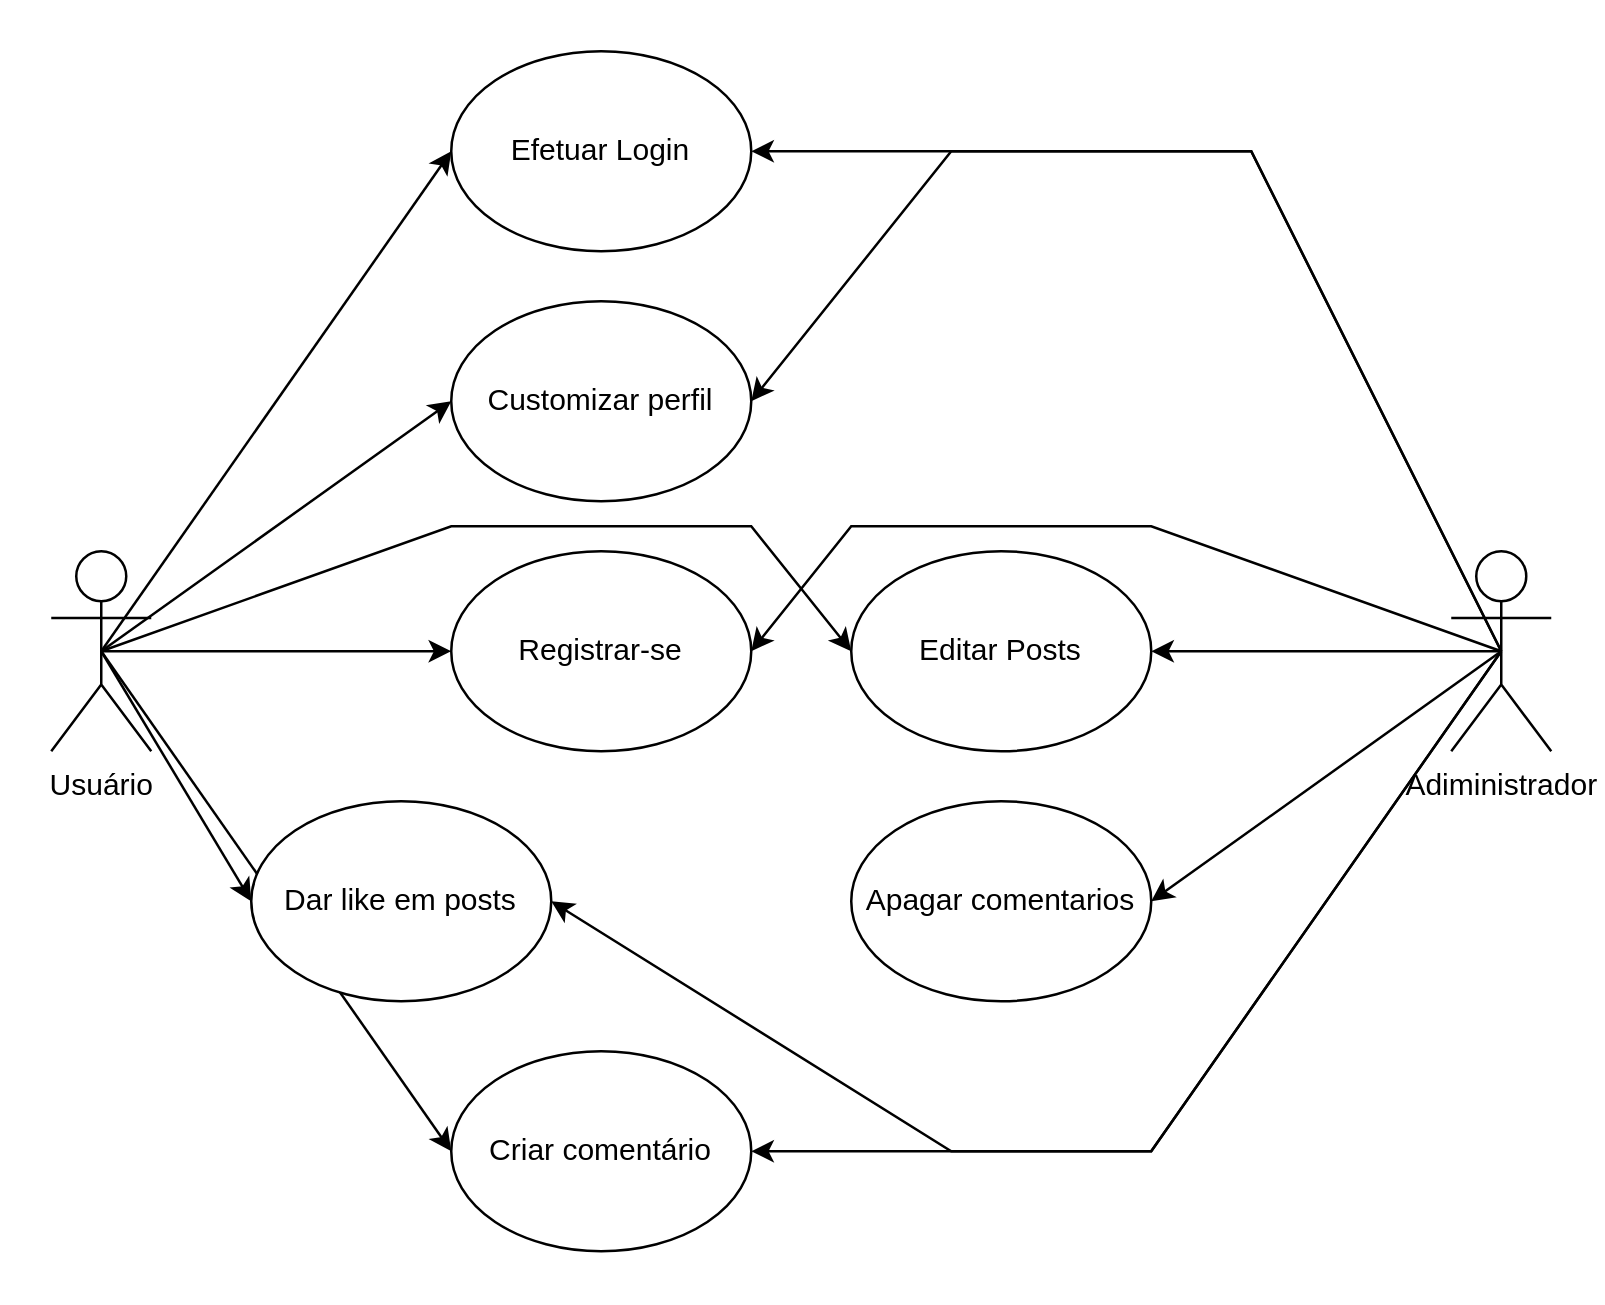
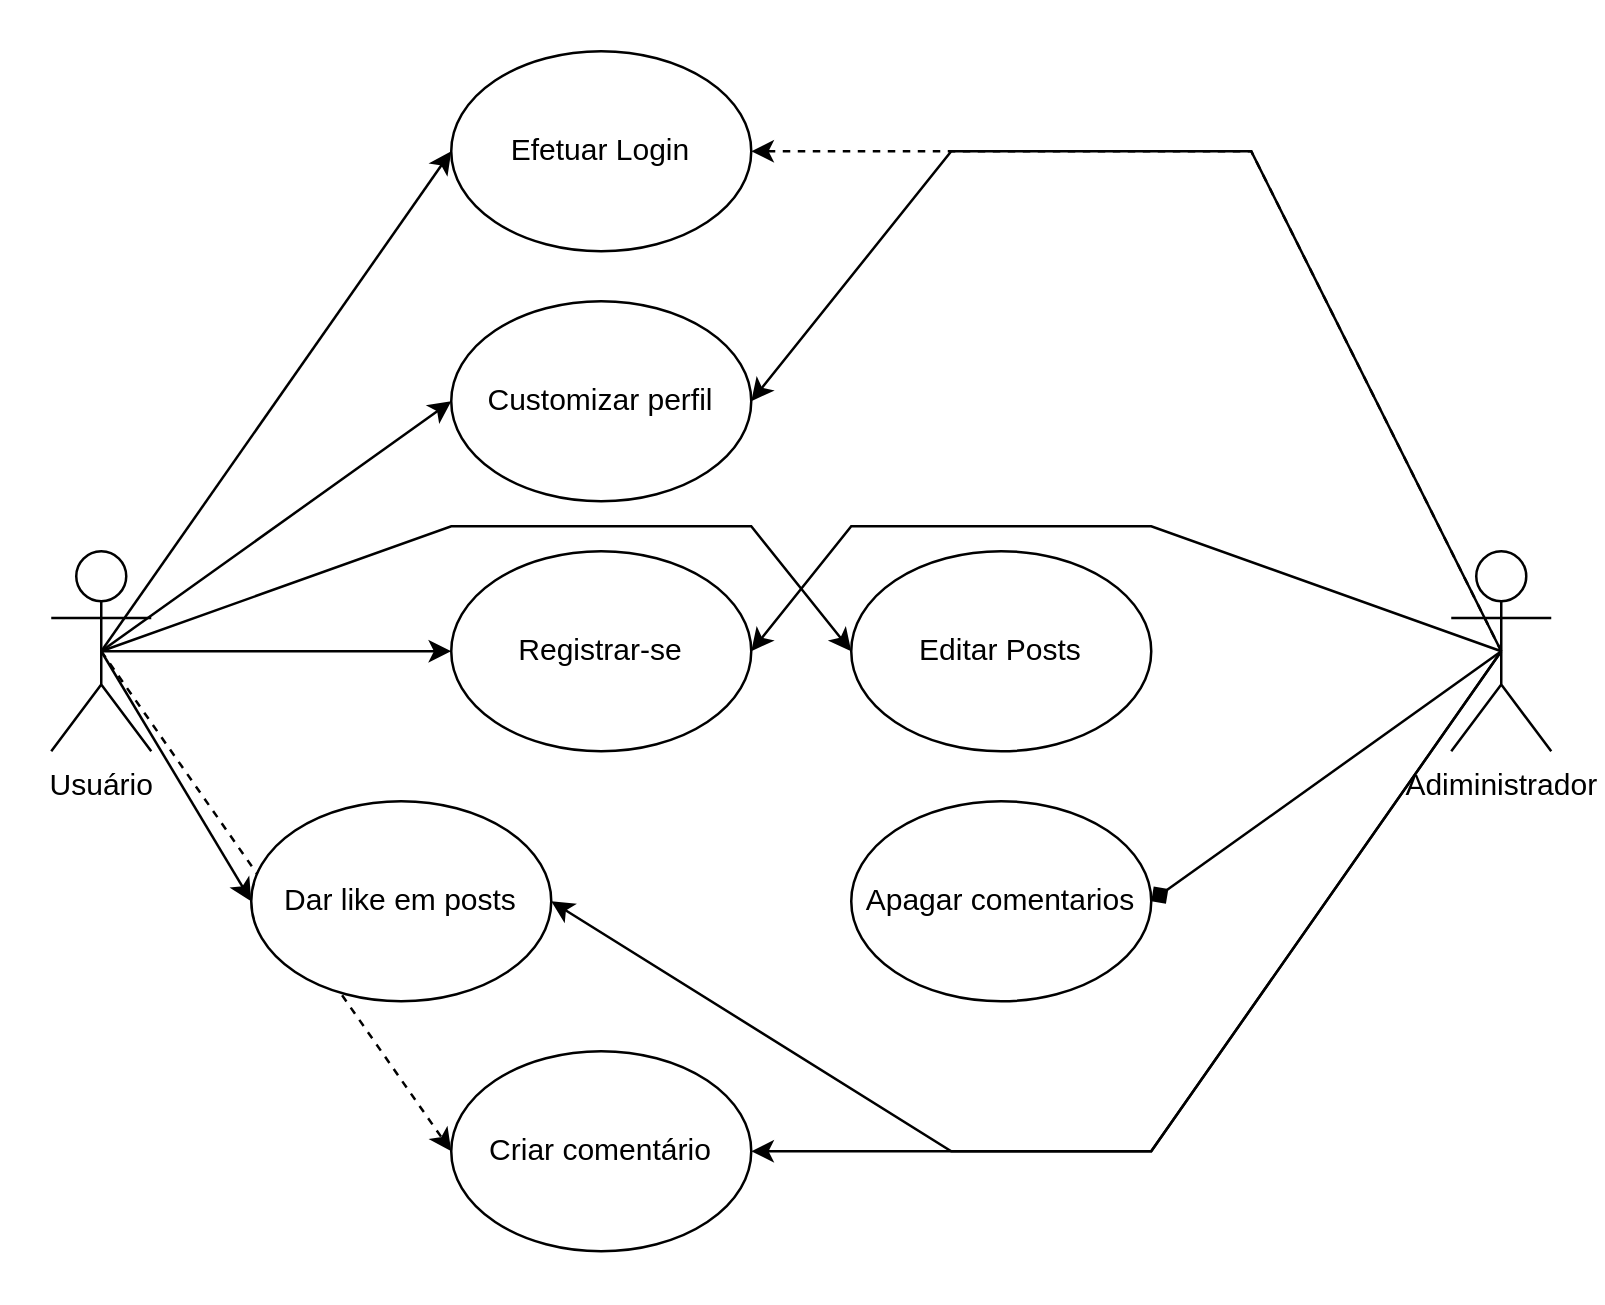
(859, 151) -> (859, 151)
(1329, 651) -> none
(194, 783) -> (194, 783)
(1167, 890) -> (1168, 889)
